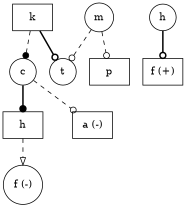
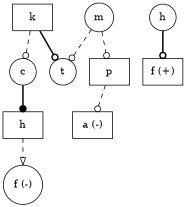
(28, 42) -> (28, 42)
(52, 94) -> (102, 96)
